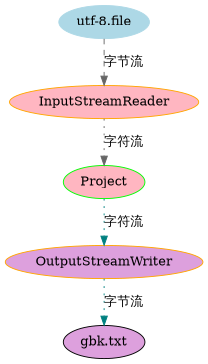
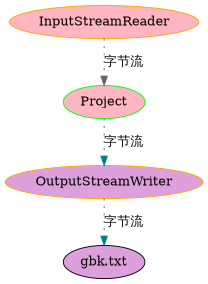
(104, 22) -> none
(124, 142) -> (124, 62)
(124, 222) -> (124, 142)
